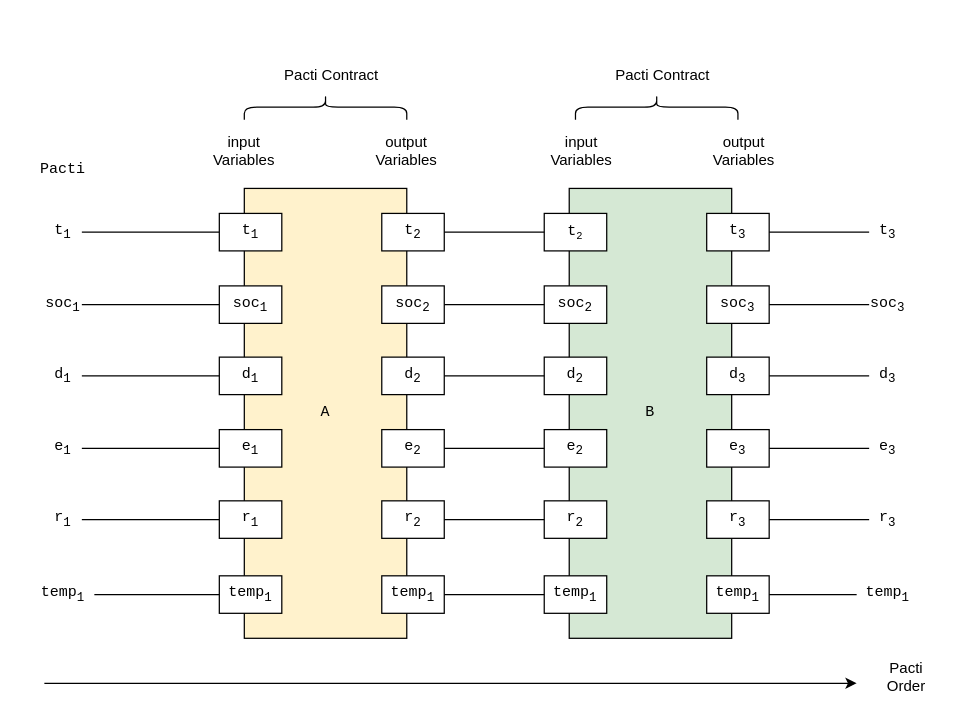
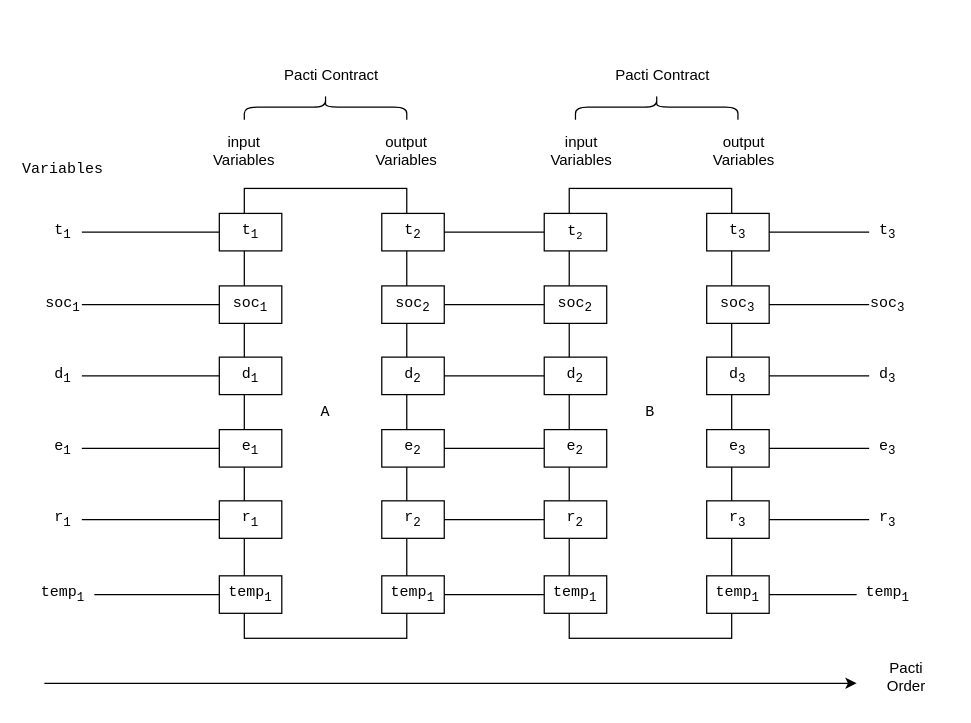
(63, 169) -> (63, 169)
(326, 413) -> (326, 413)
(651, 413) -> (651, 413)
